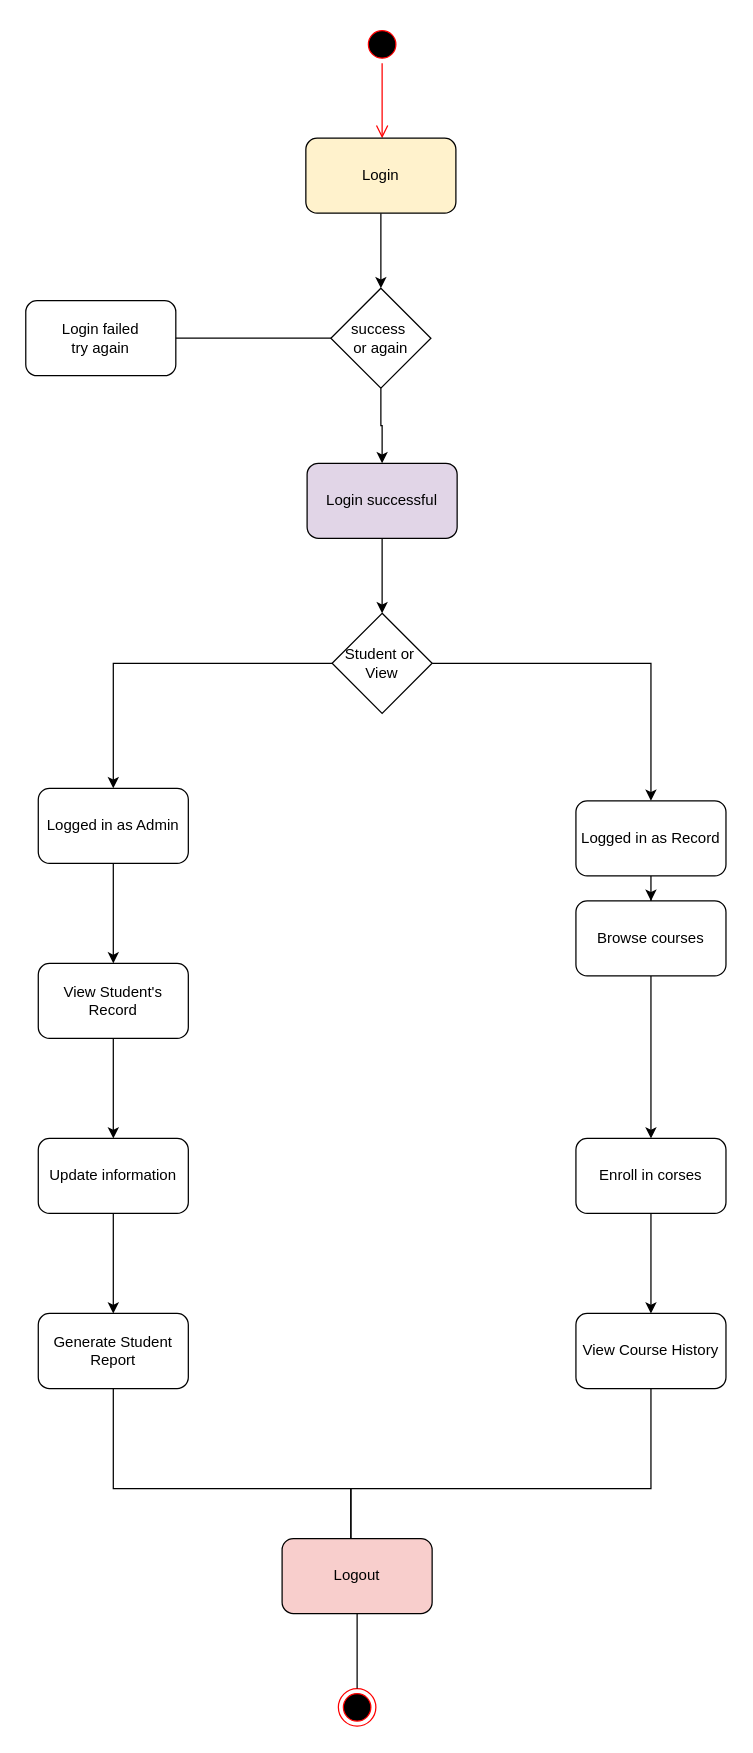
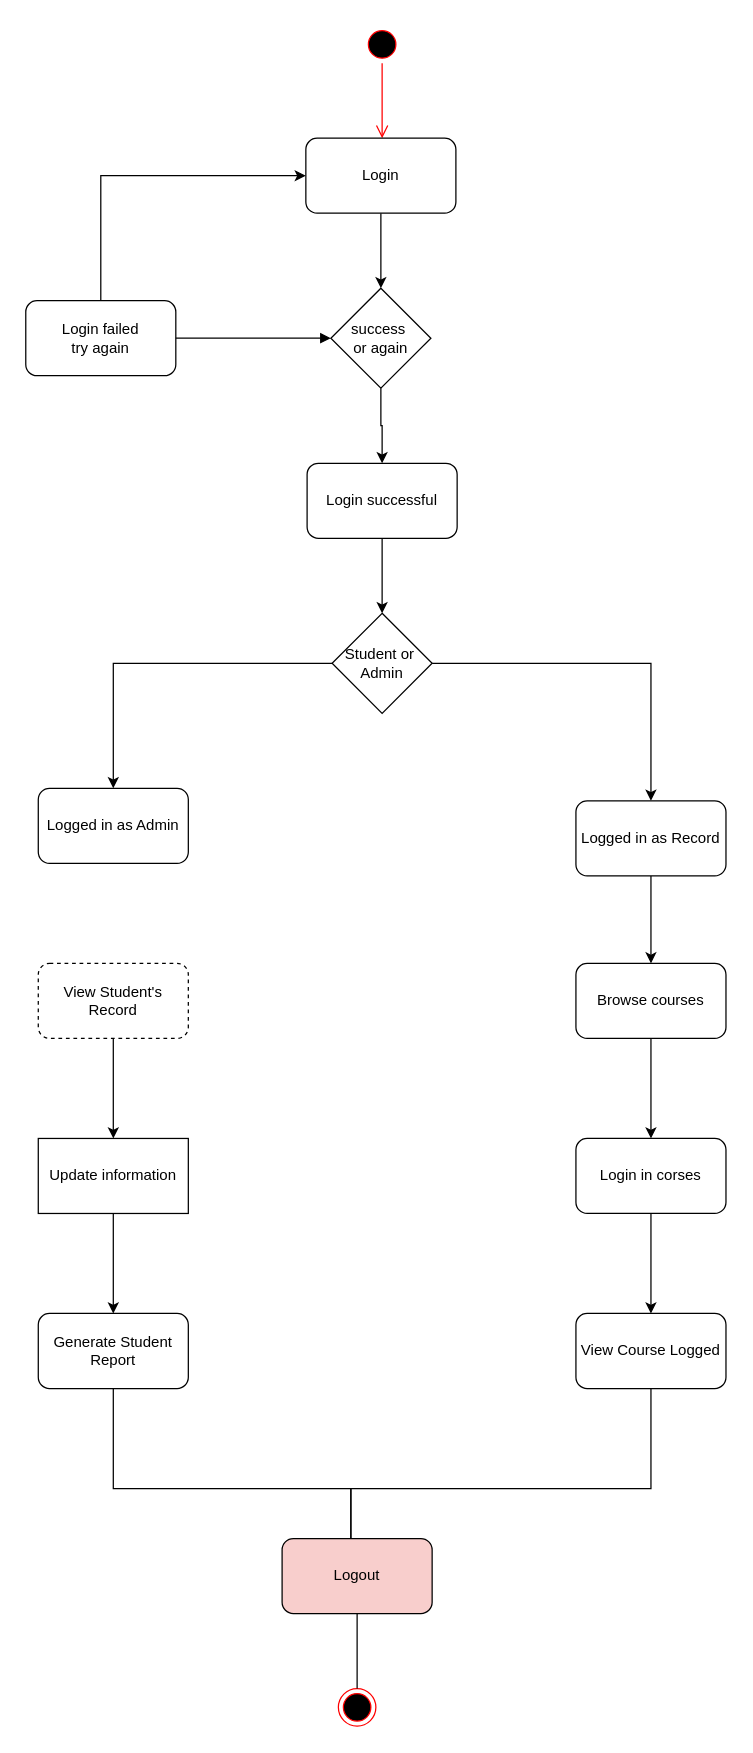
none -> (137, 176)
(381, 176) -> (381, 176)
(323, 338) -> (319, 338)
(382, 501) -> (382, 501)
(382, 663) -> (382, 663)
(113, 909) -> none
(651, 938) -> (651, 1001)
(113, 1001) -> (113, 1001)
(113, 1176) -> (113, 1176)
(651, 1176) -> (651, 1176)
(651, 1351) -> (651, 1351)
